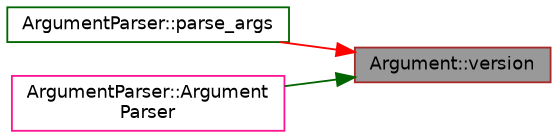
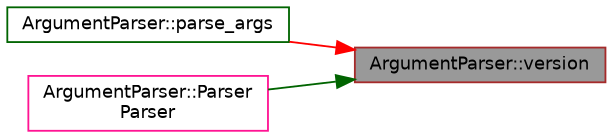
(453, 65) -> (480, 65)
(148, 103) -> (148, 103)
